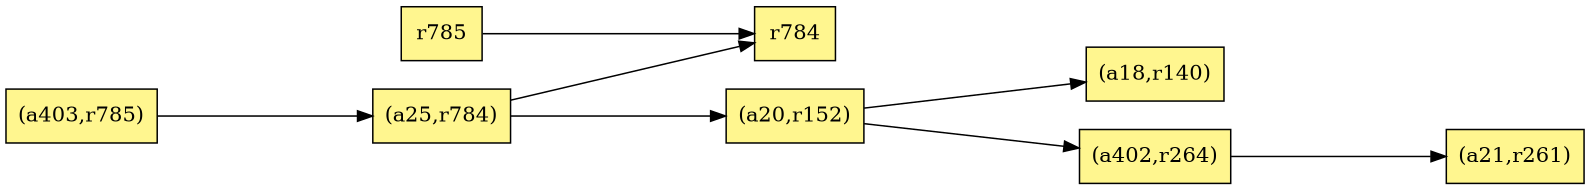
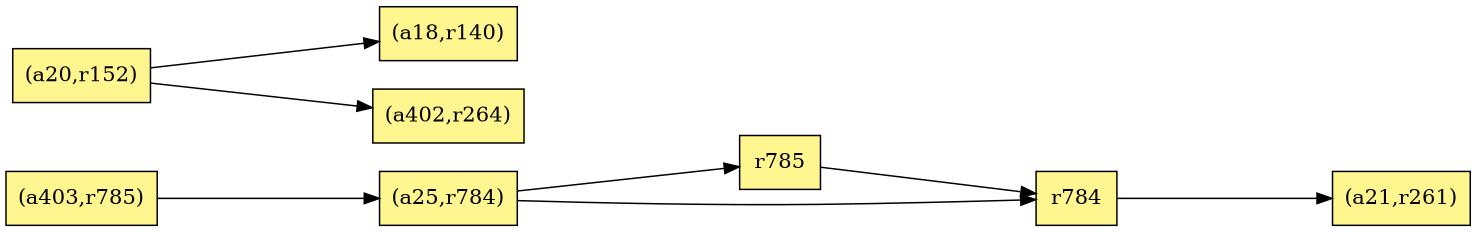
(611, 116) -> (621, 180)
(1331, 156) -> (1217, 198)
